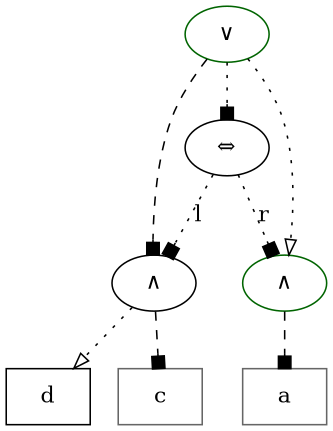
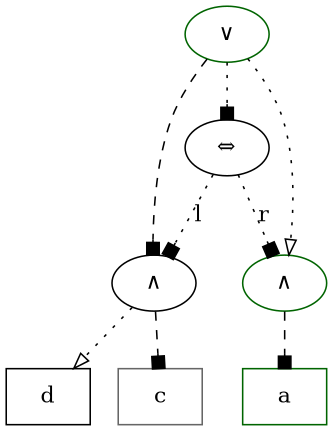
(285, 397) -> (285, 397)
